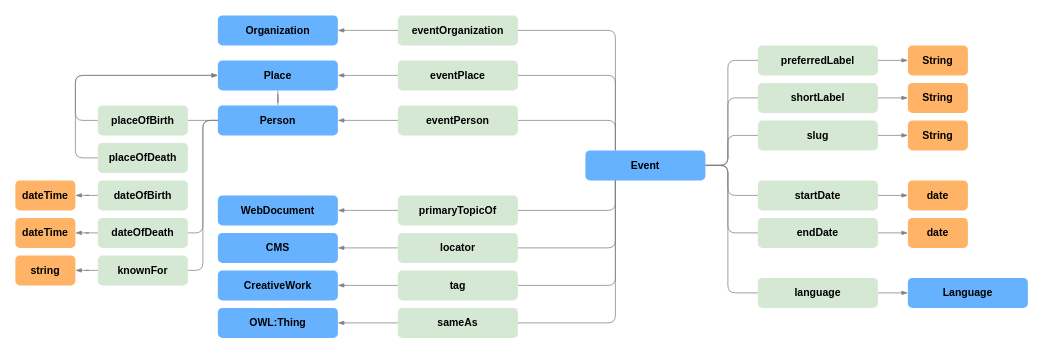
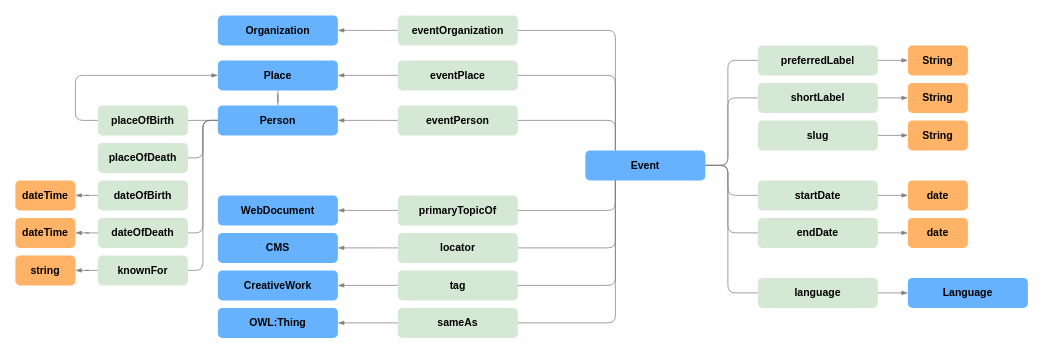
(743, 135) -> none
(75, 147) -> none
none -> (194, 158)
